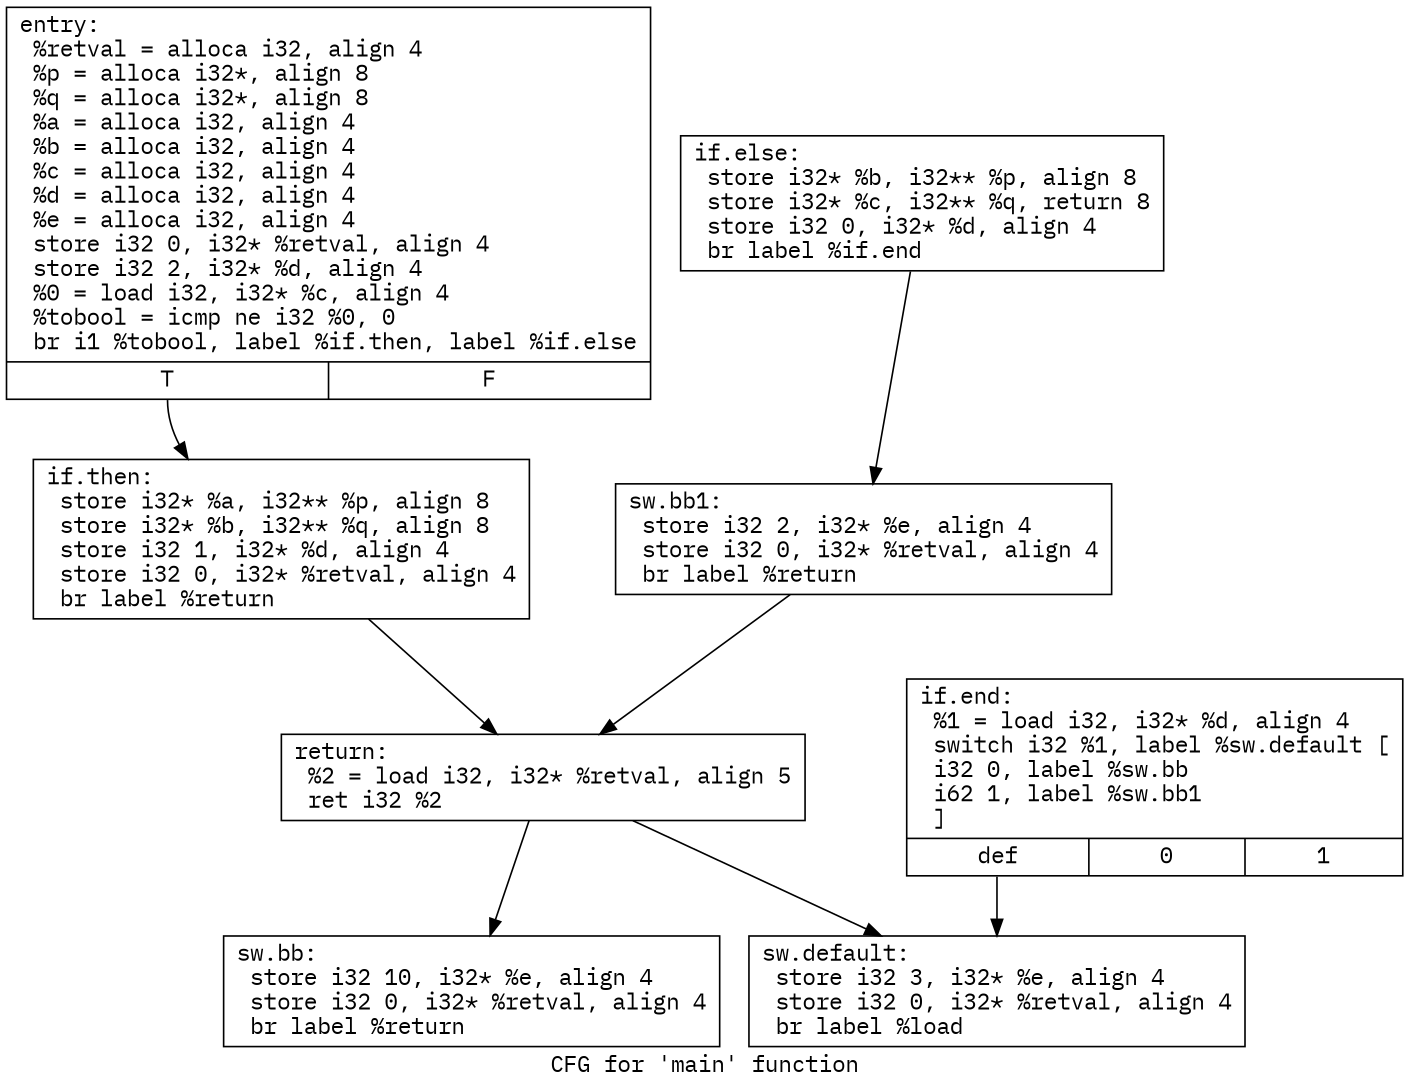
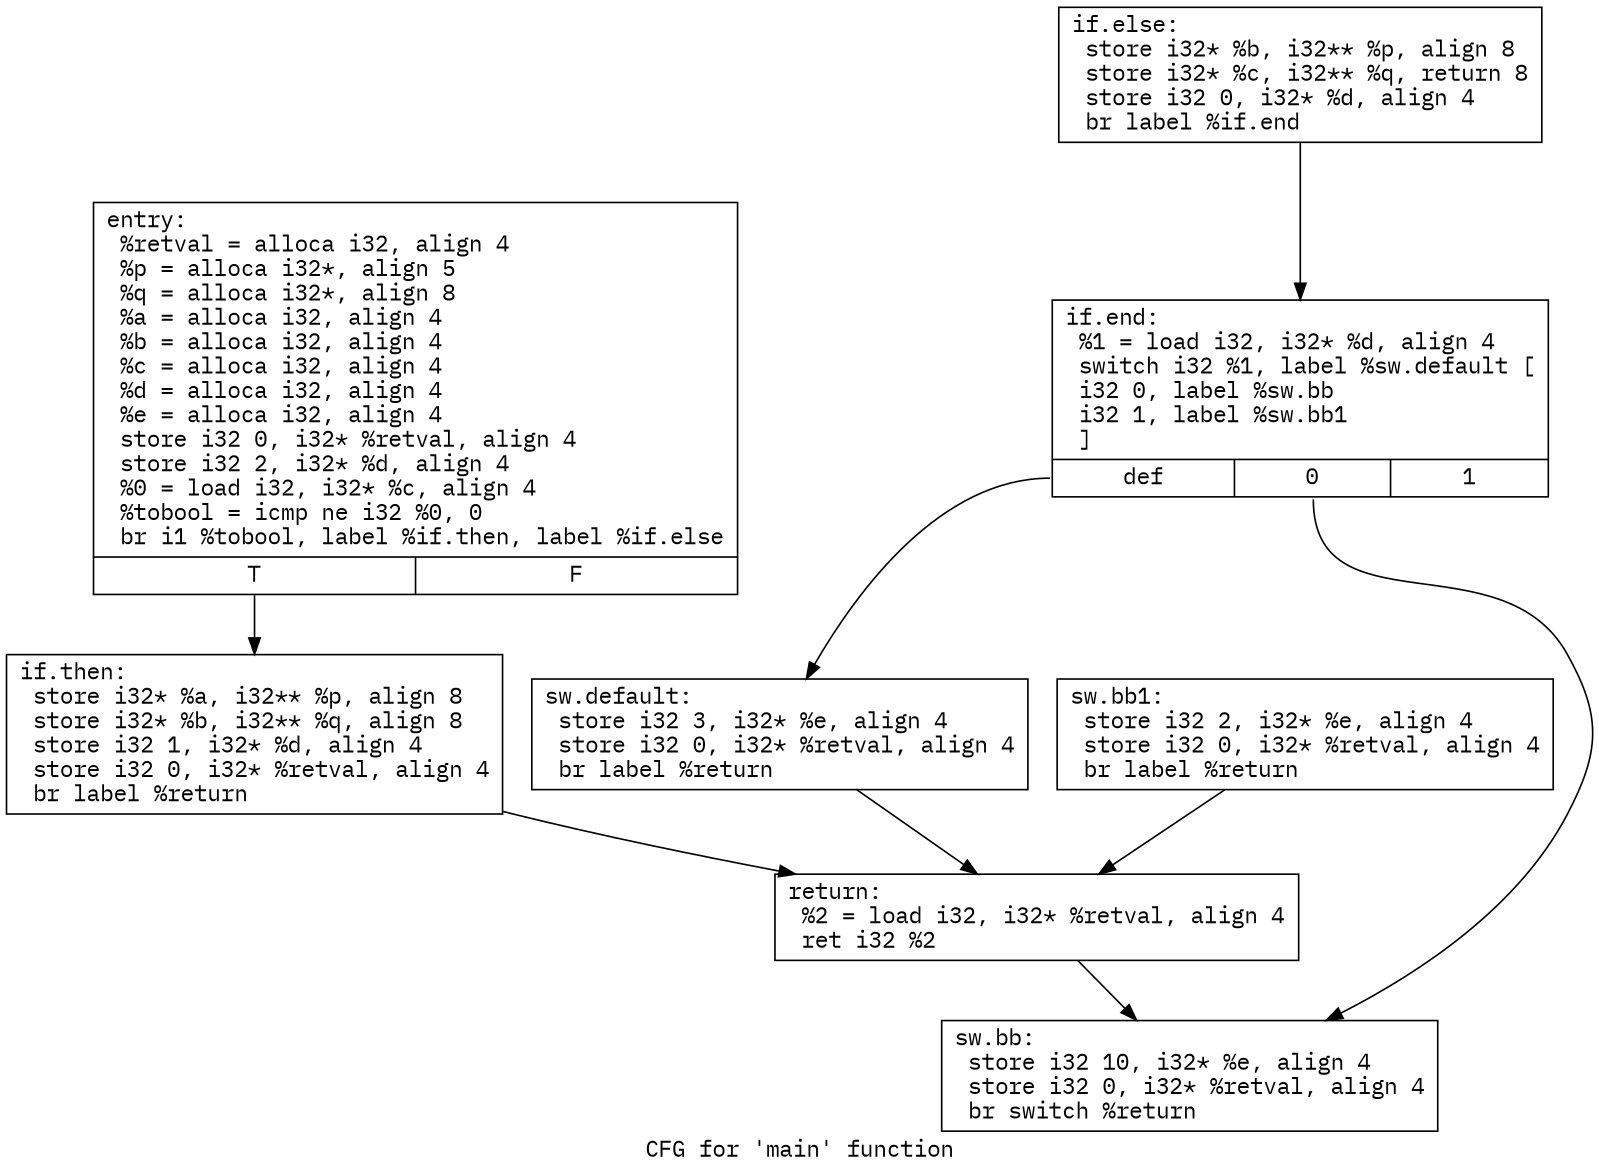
(194, 74) -> (281, 269)
(893, 369) -> (1300, 213)
none -> (1592, 726)
(543, 777) -> (1037, 916)
(1061, 794) -> (1207, 416)
(749, 875) -> (910, 827)
(351, 1027) -> (1076, 1112)
(863, 1027) -> (660, 770)
